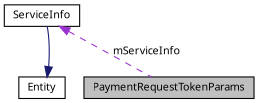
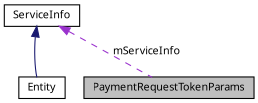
(49, 46) -> (35, 57)
